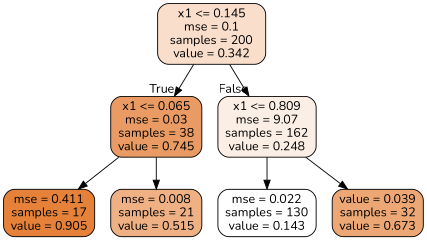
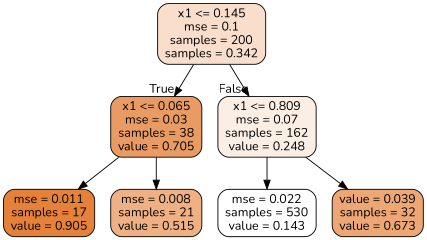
(212, 34) -> (212, 34)
(156, 127) -> (156, 127)
(267, 127) -> (267, 127)
(49, 213) -> (49, 213)
(267, 213) -> (267, 213)
